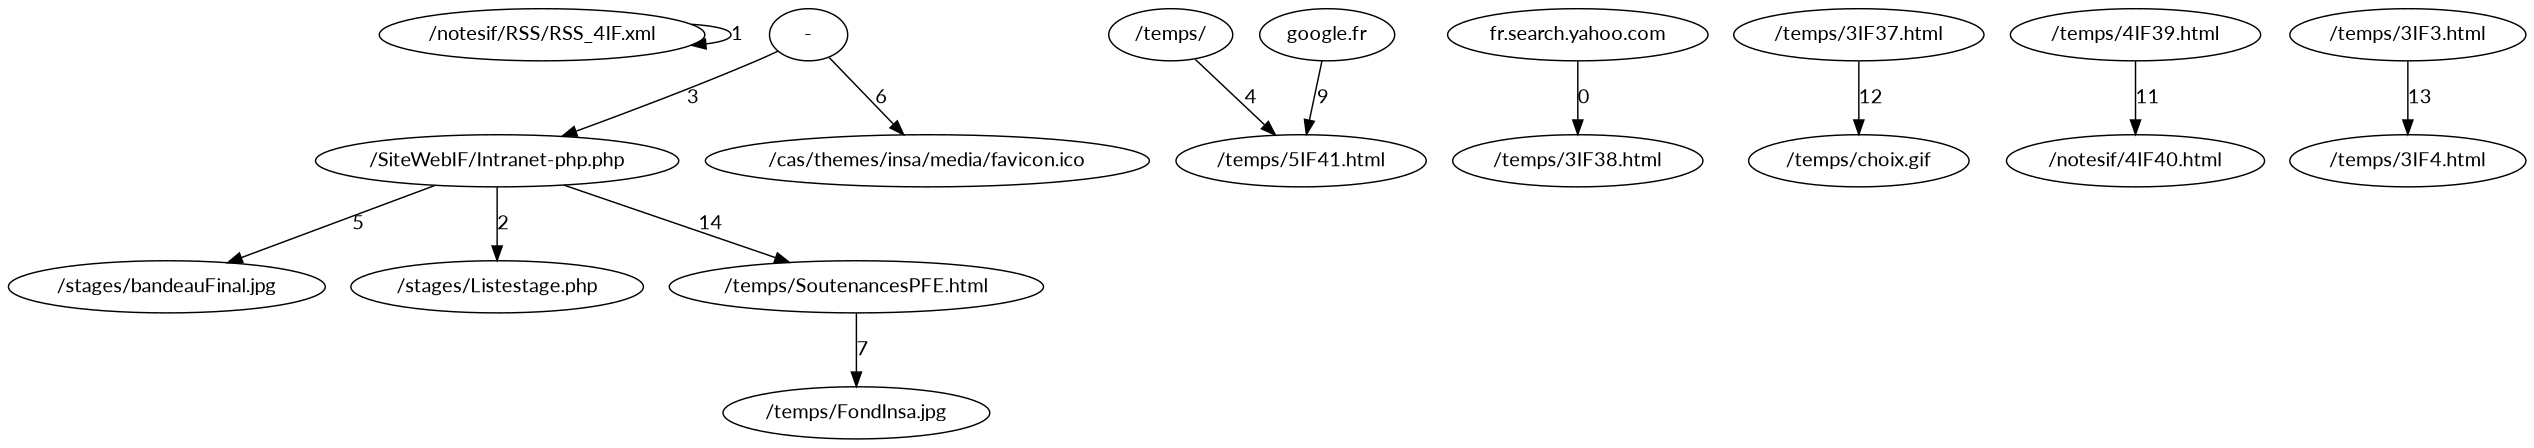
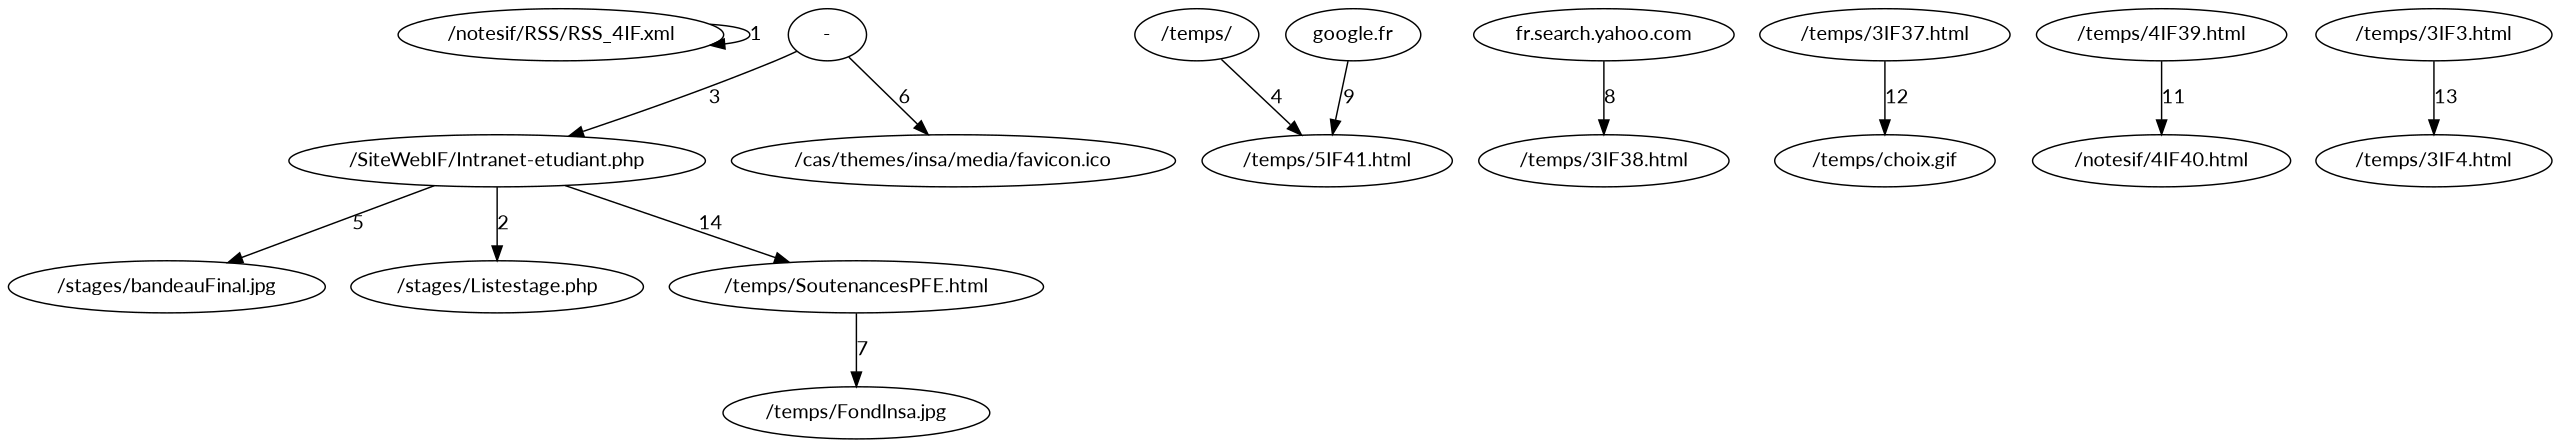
(1584, 98) -> (1610, 98)
(497, 161) -> (497, 161)
